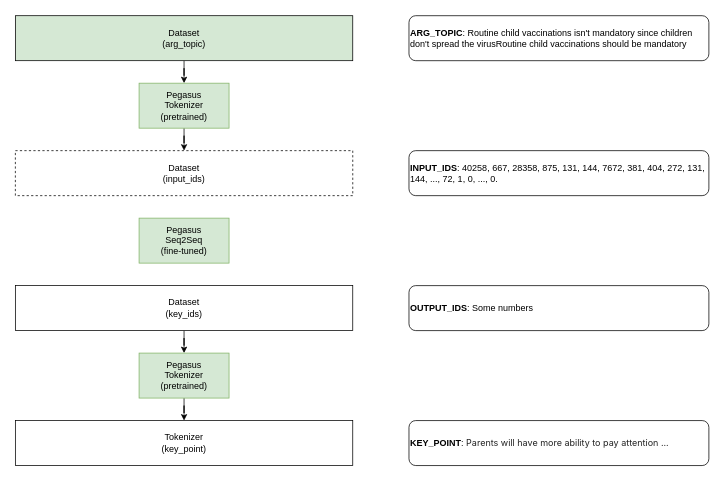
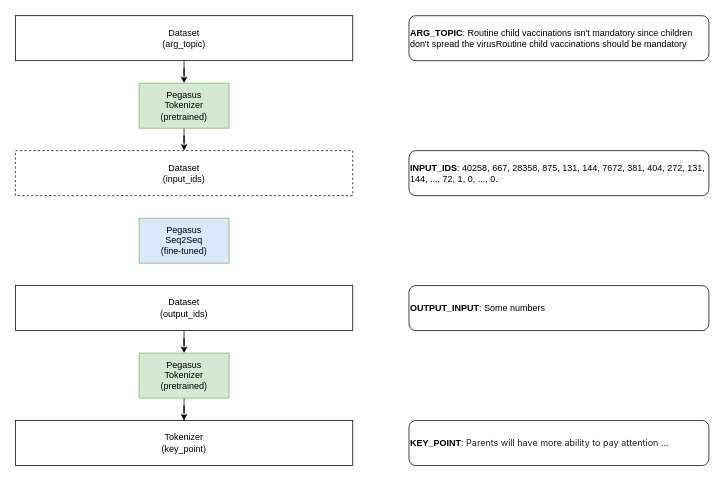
(184, 38) -> (184, 38)
(184, 240) -> (184, 240)
(184, 308) -> (184, 308)
(468, 308) -> (473, 308)
